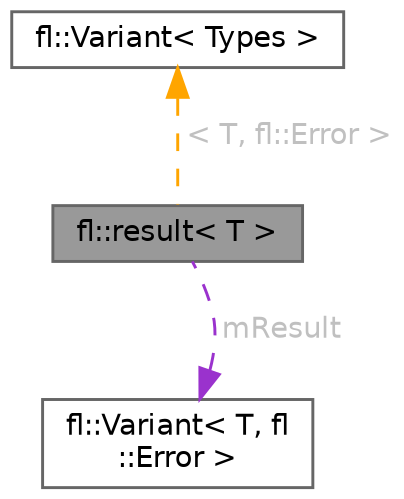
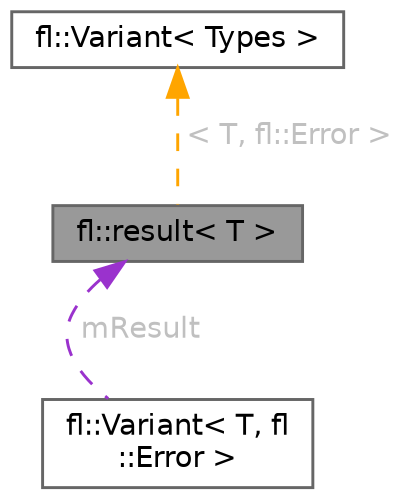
(213, 314) -> (68, 341)
